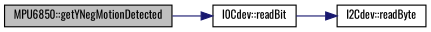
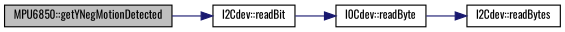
(255, 16) -> (254, 16)
(382, 16) -> (381, 16)
none -> (514, 16)
